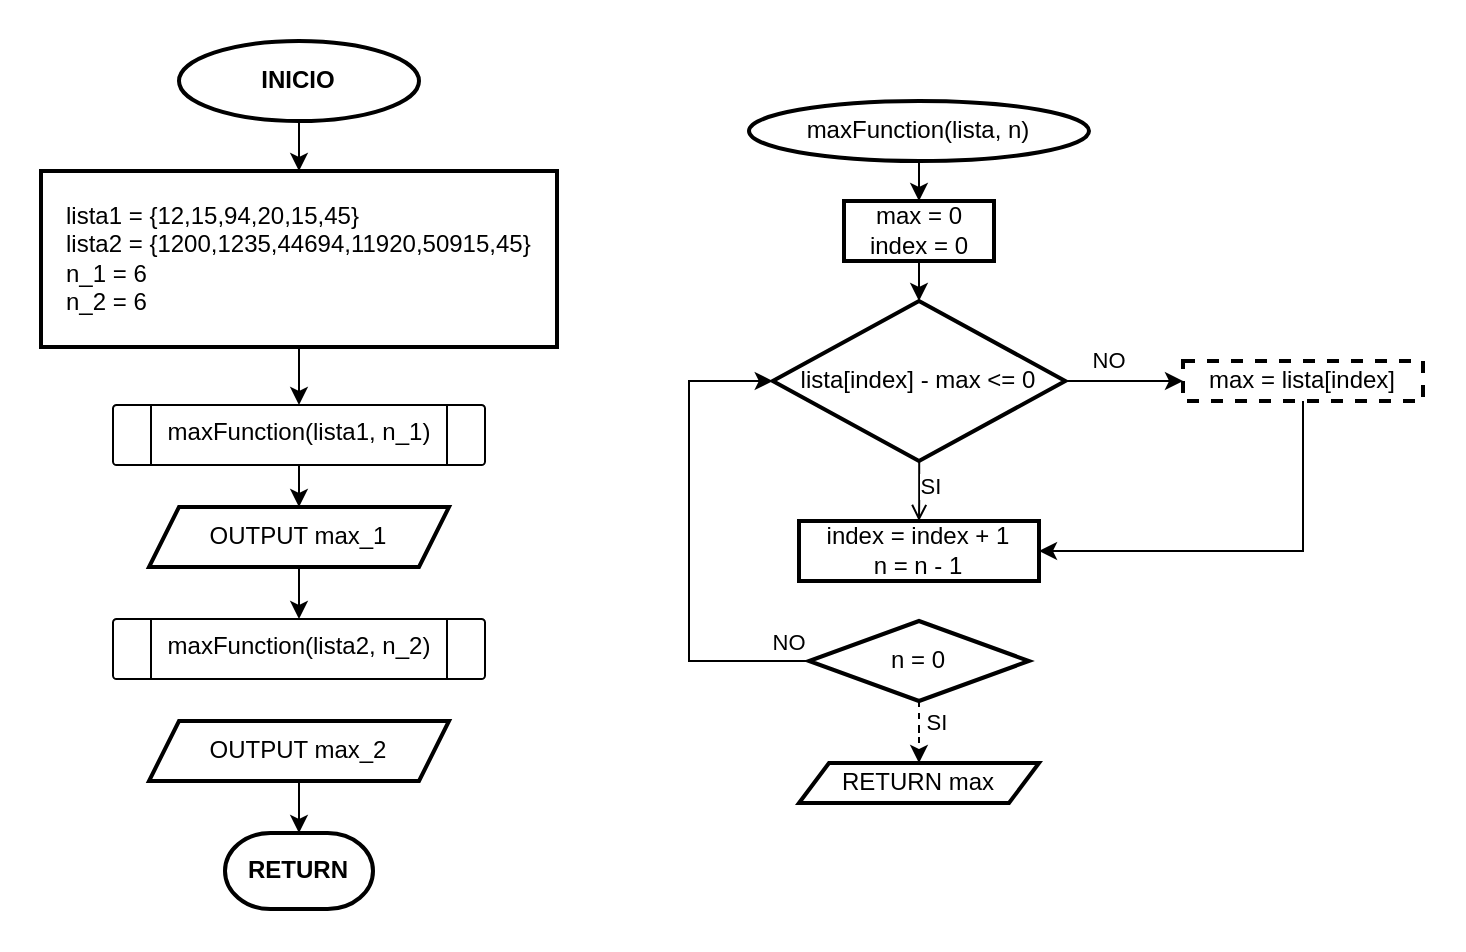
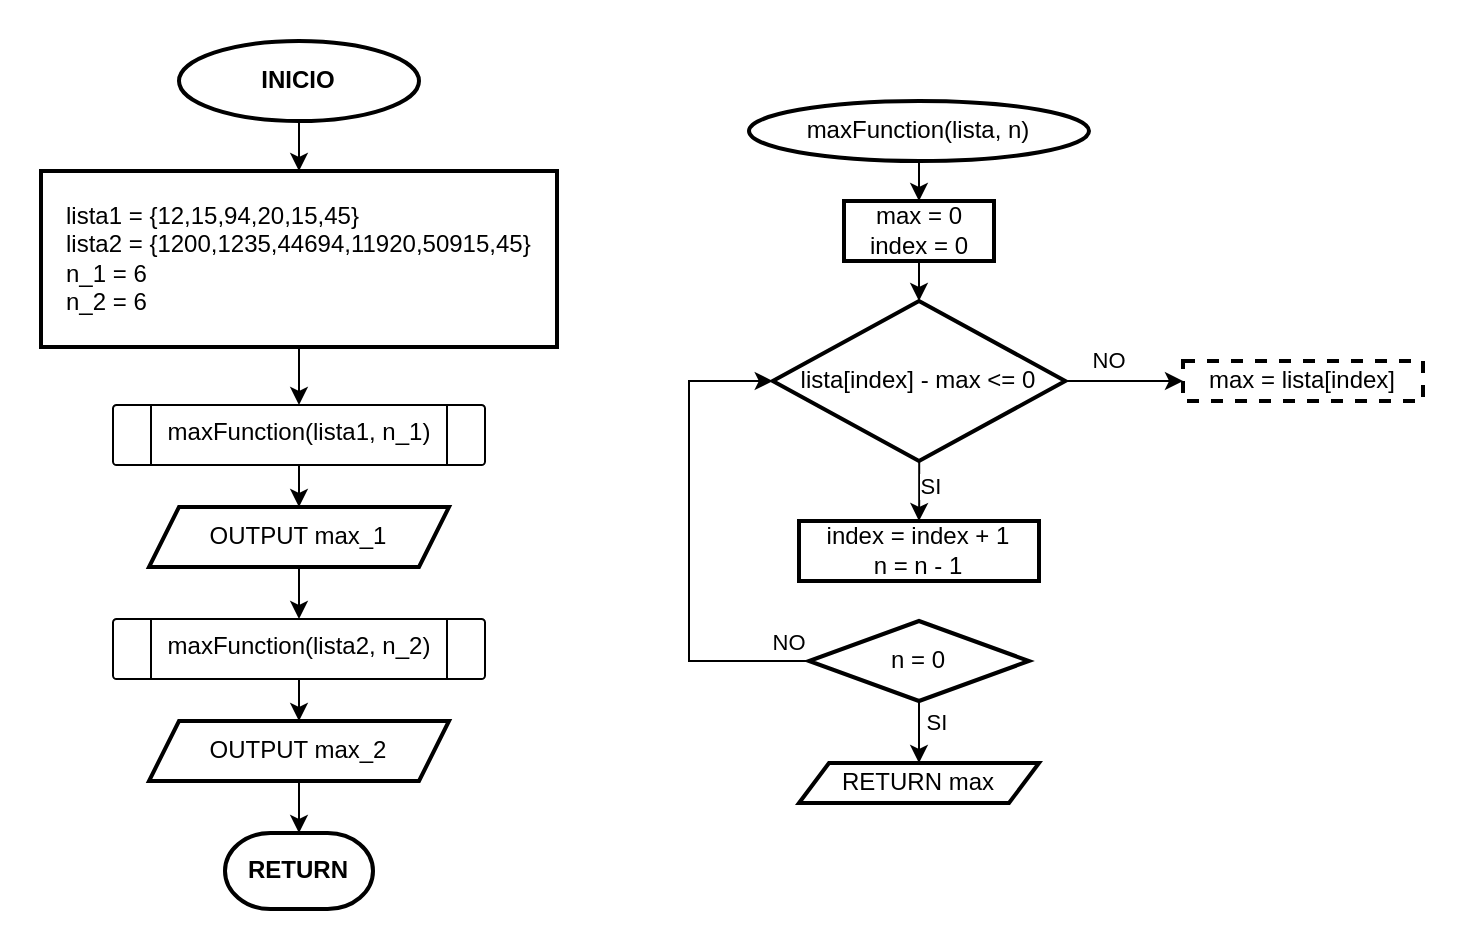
(919, 509) -> (919, 506)
(1253, 551) -> none
none -> (299, 707)
(919, 737) -> (919, 737)
